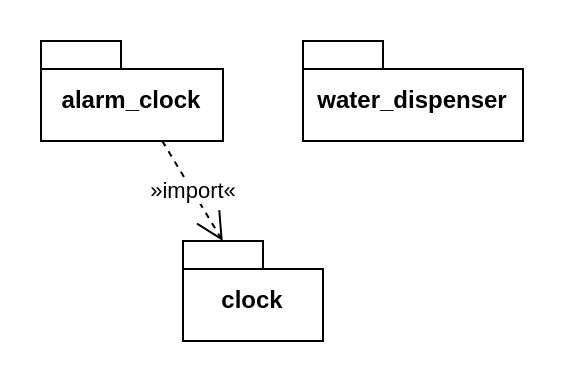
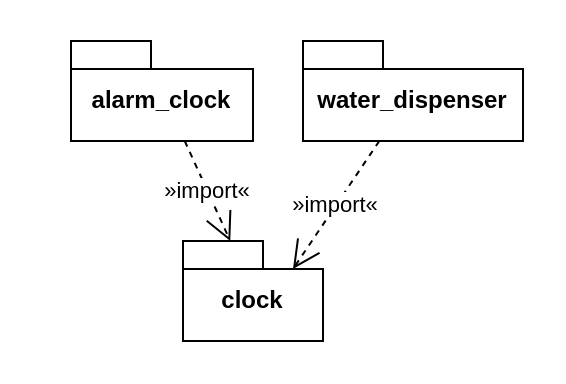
(132, 91) -> (162, 91)
none -> (338, 203)
